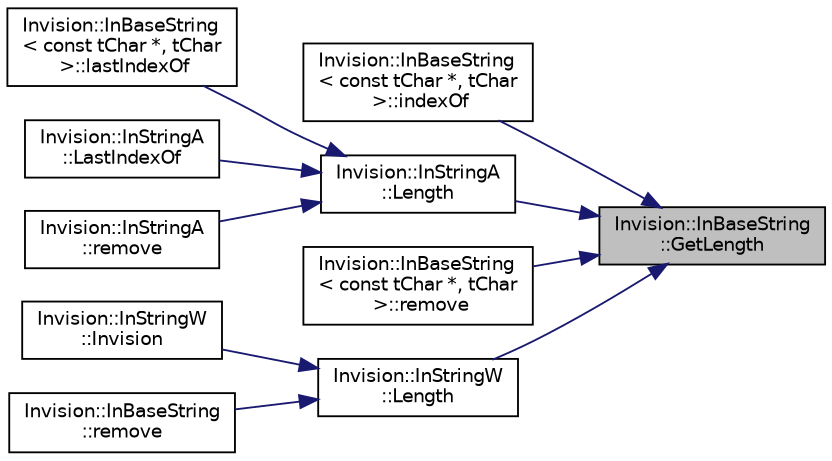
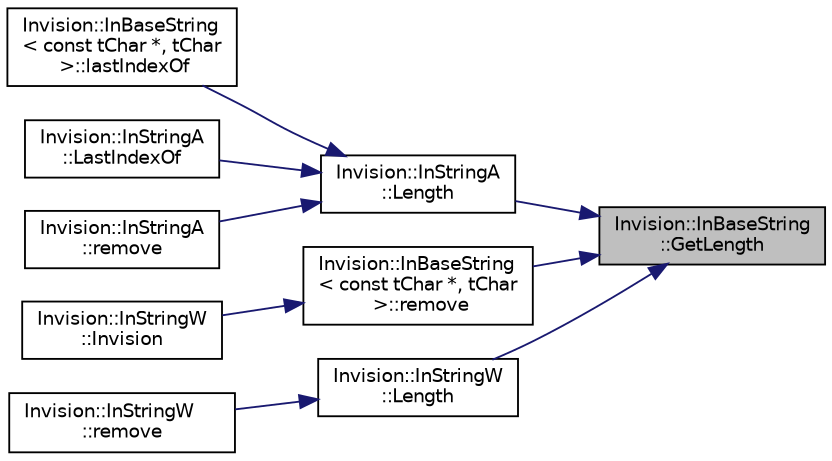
(418, 82) -> none
(261, 357) -> (254, 311)
(122, 423) -> (122, 423)
